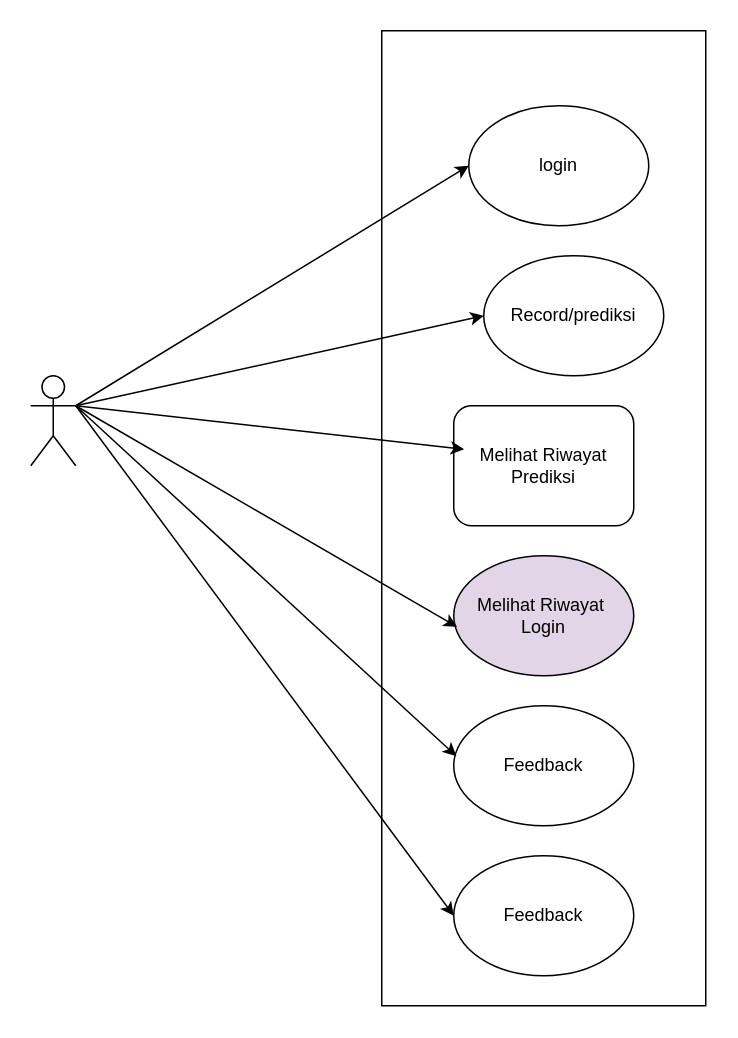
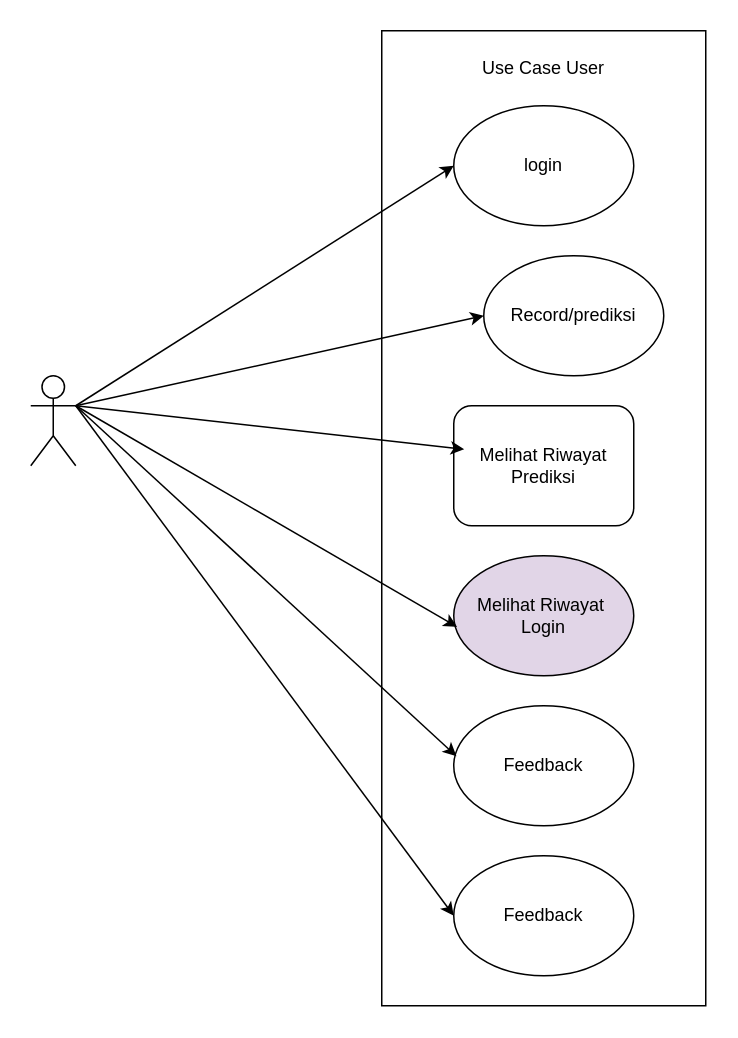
none -> (544, 68)
(559, 166) -> (544, 166)
